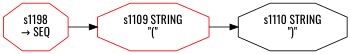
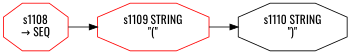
(36, 27) -> (36, 27)
